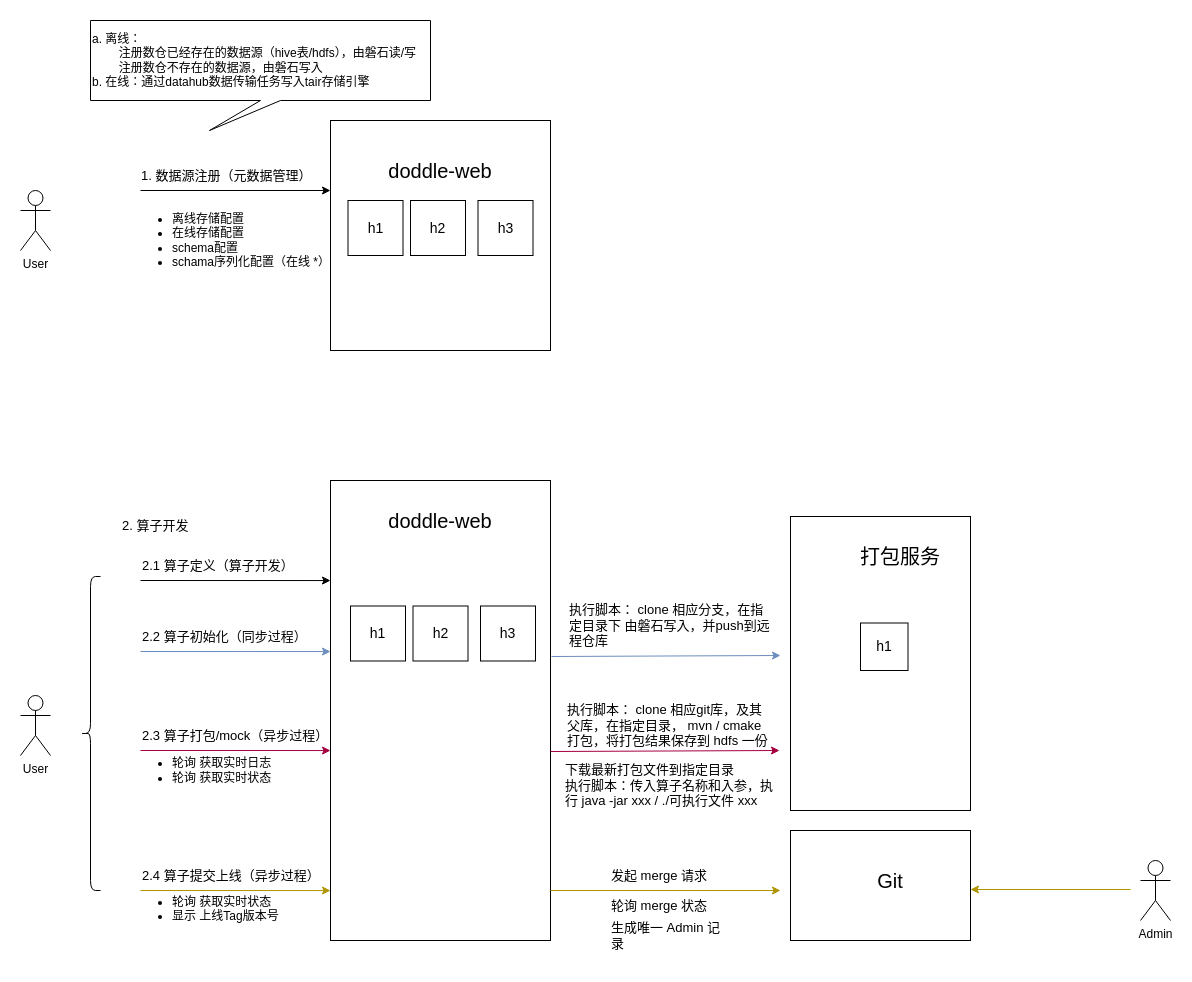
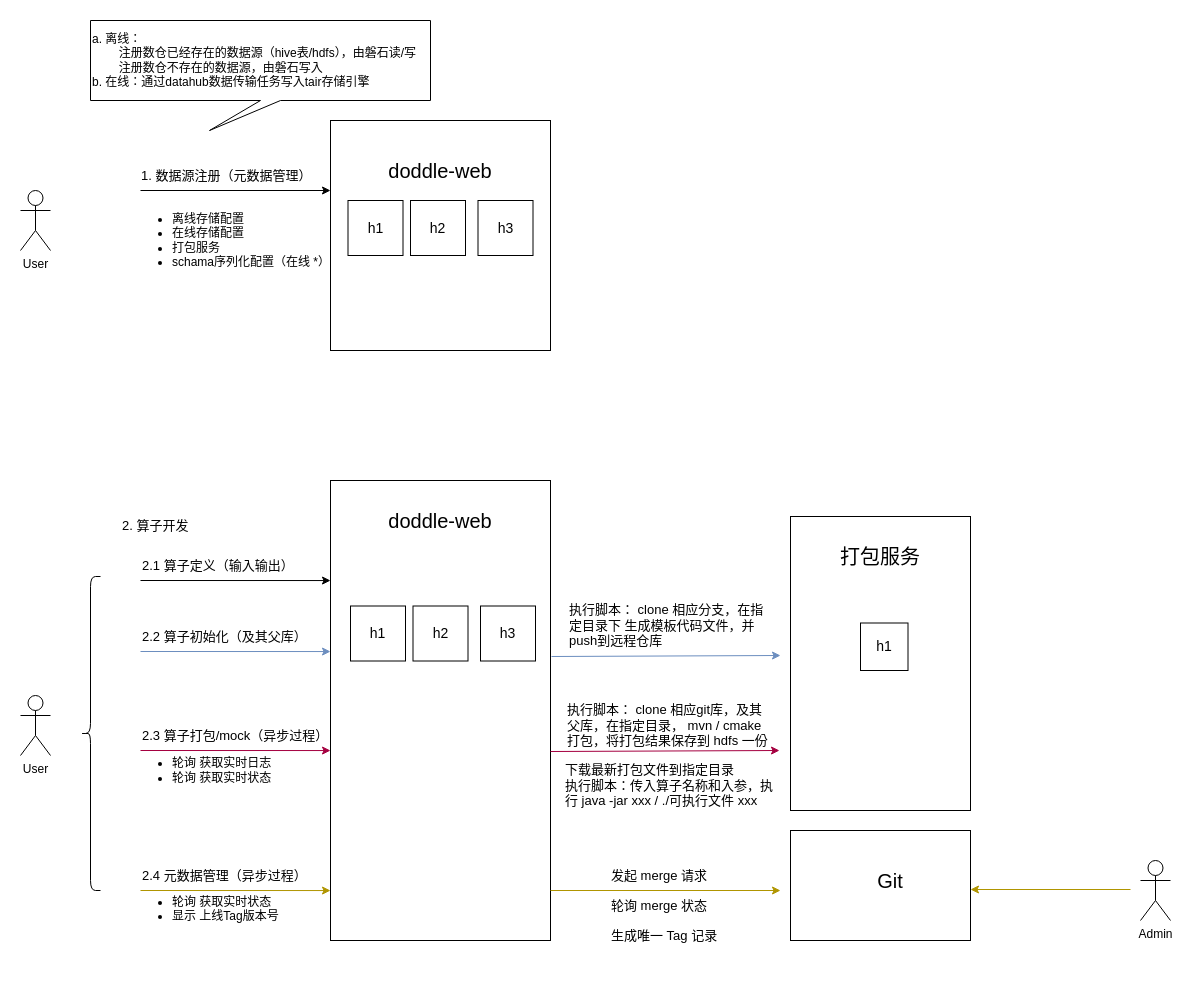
(212, 241) -> (212, 241)
(901, 557) -> (881, 557)
(213, 566) -> (213, 566)
(671, 626) -> (671, 626)
(219, 637) -> (219, 637)
(225, 876) -> (219, 876)
(666, 936) -> (661, 936)
